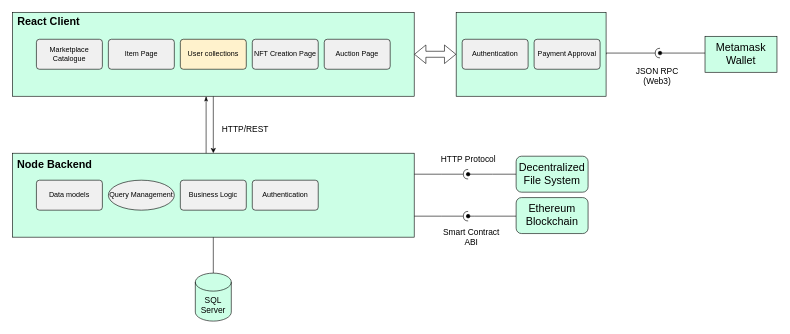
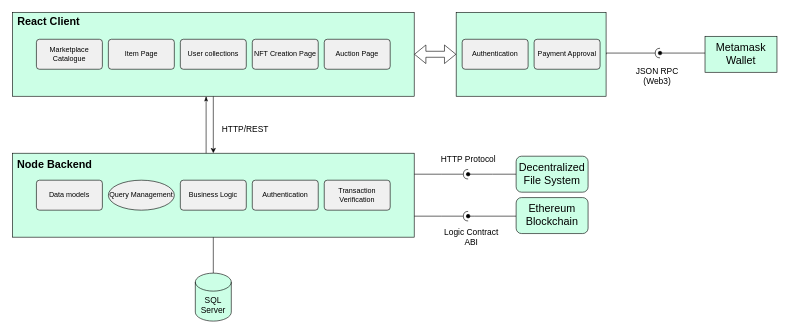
(213, 54) -> (213, 54)
none -> (357, 195)
(472, 237) -> (472, 237)
